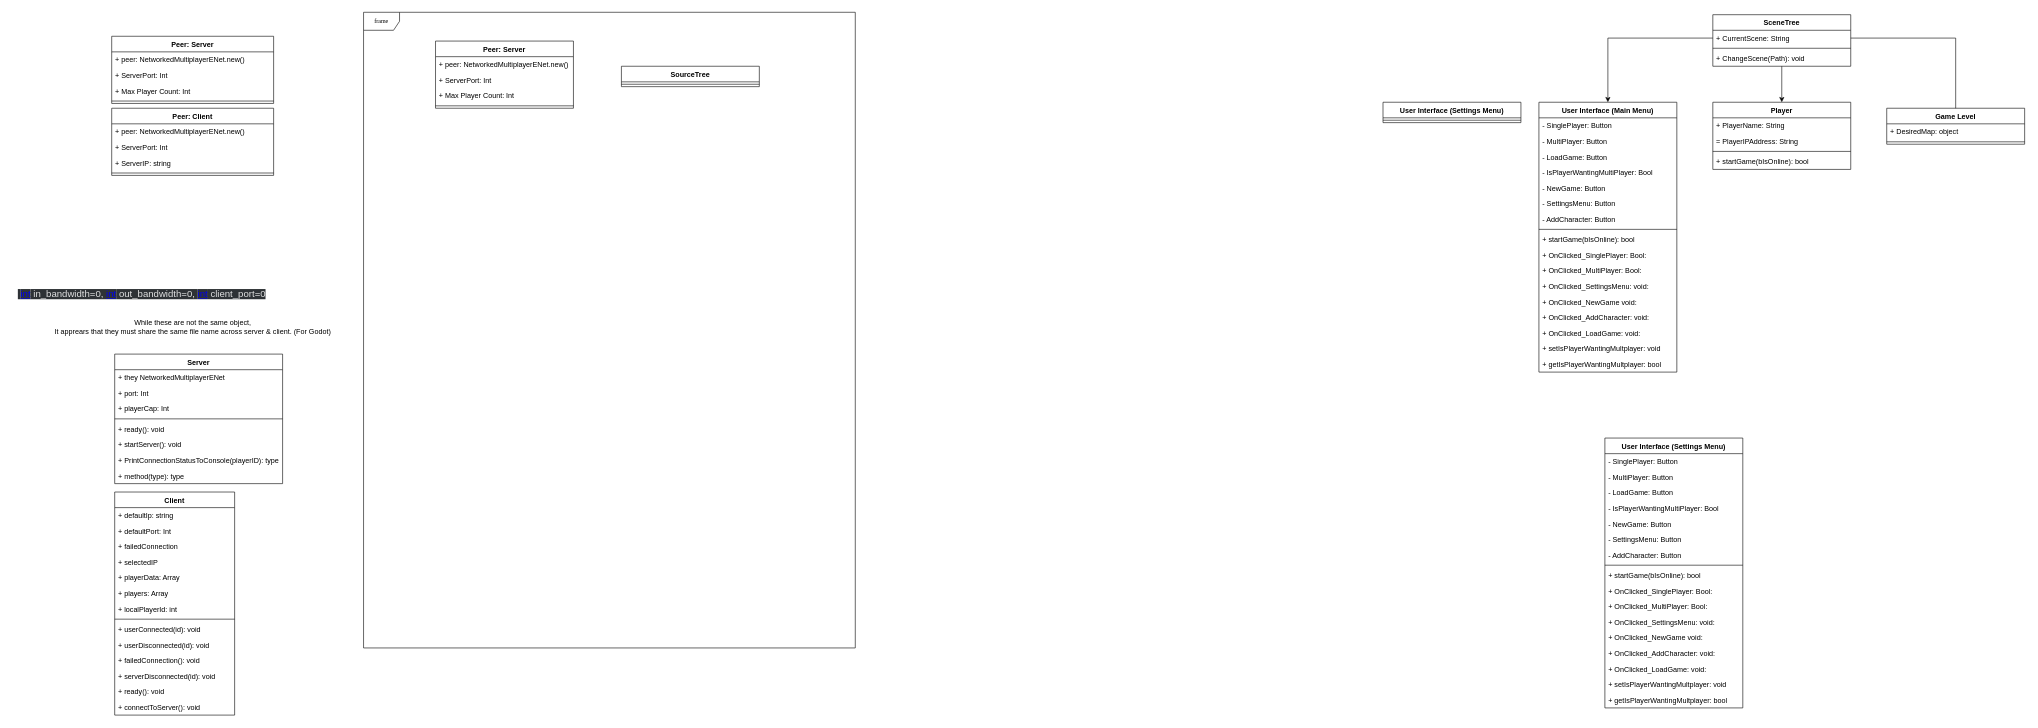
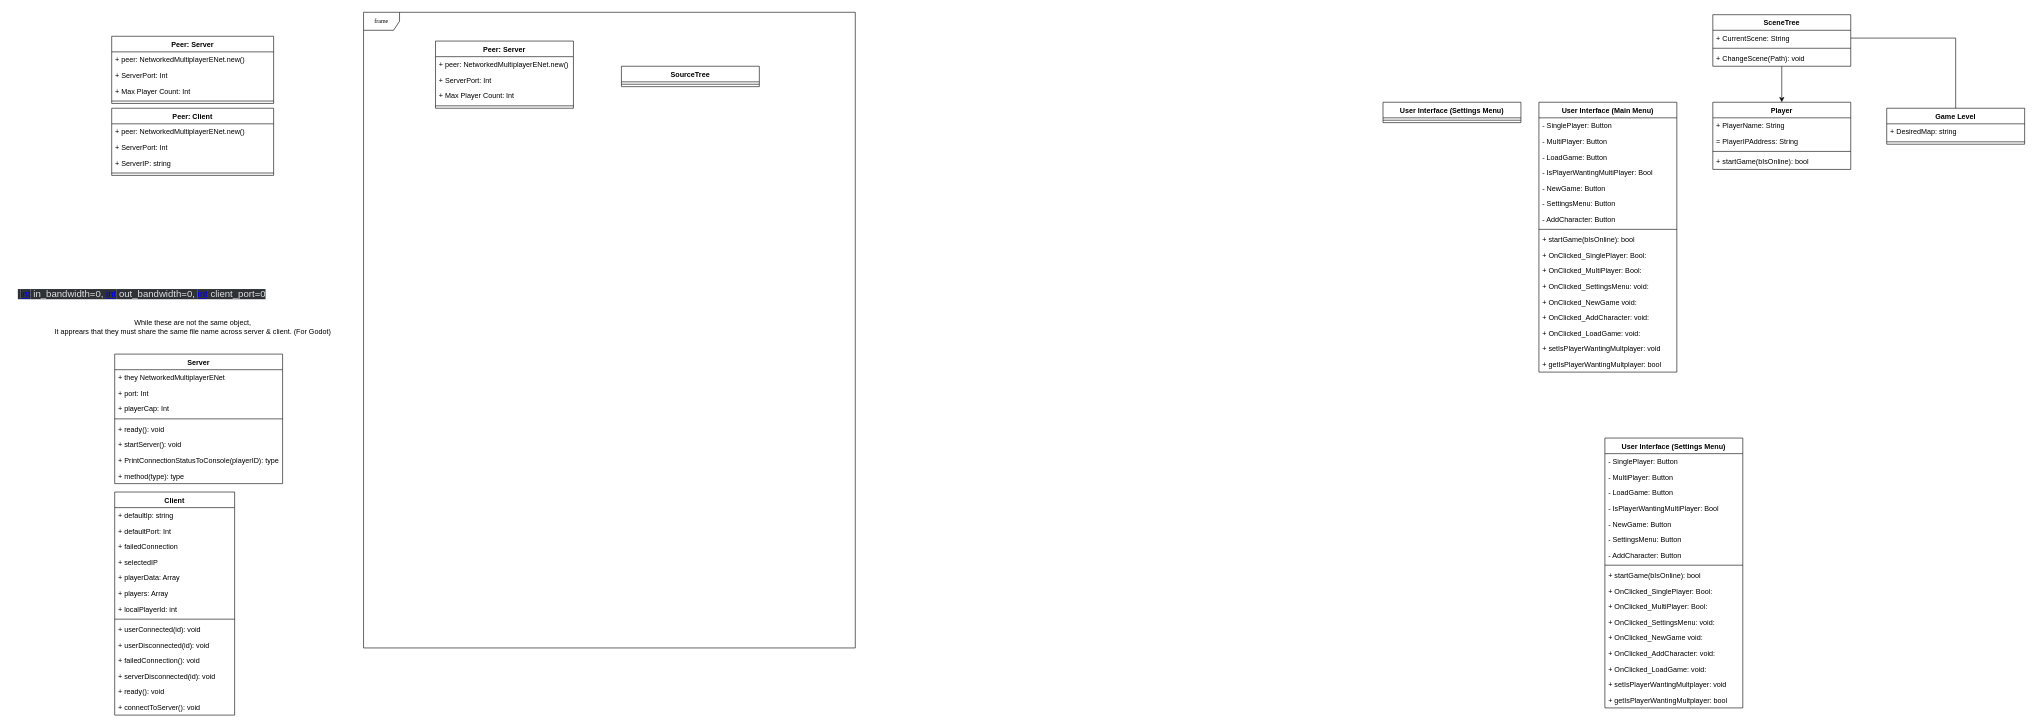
(1608, 96) -> none
(1927, 132) -> (1926, 132)
